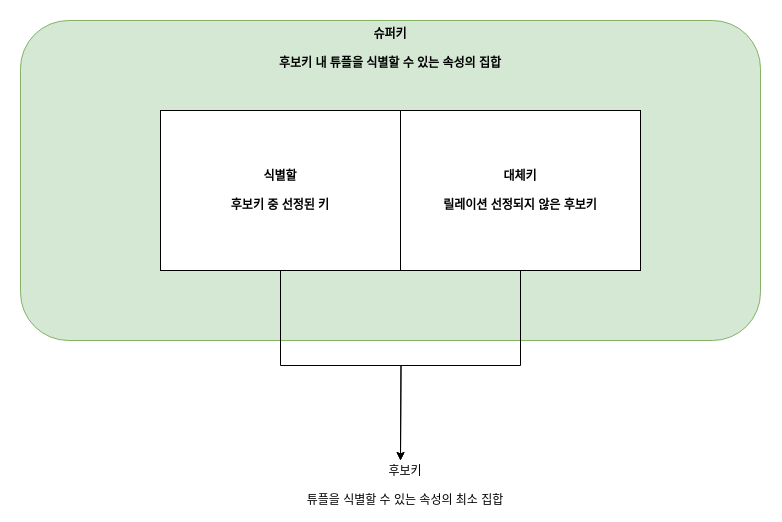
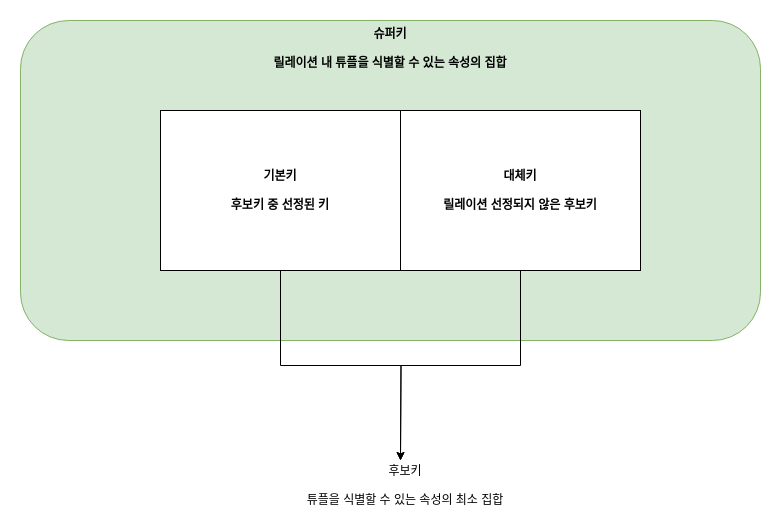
(391, 42) -> (391, 42)
(281, 191) -> (281, 191)
